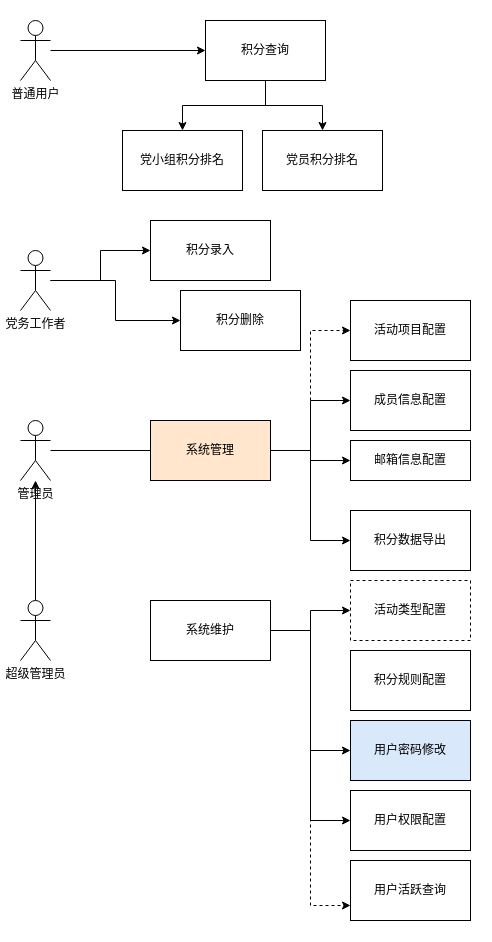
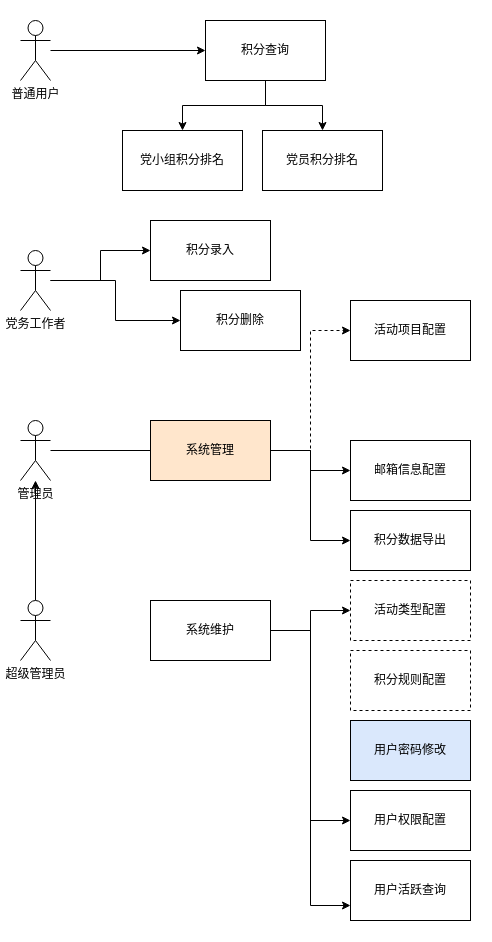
(328, 401) -> none
(411, 401) -> none
(411, 461) -> (411, 471)
(411, 681) -> (411, 681)
(328, 751) -> none
(311, 880) -> (311, 880)
